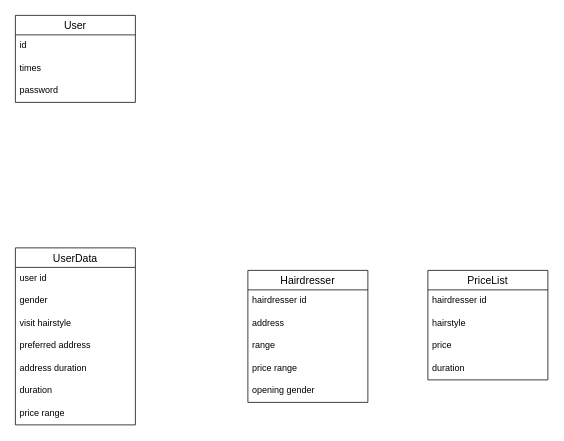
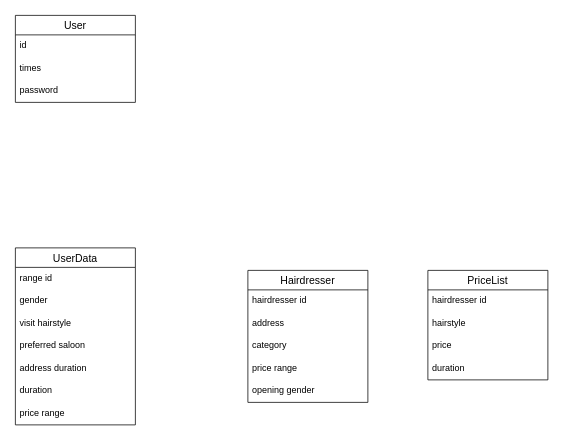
(35, 278) -> (37, 278)
(61, 345) -> (57, 345)
(265, 345) -> (272, 345)
